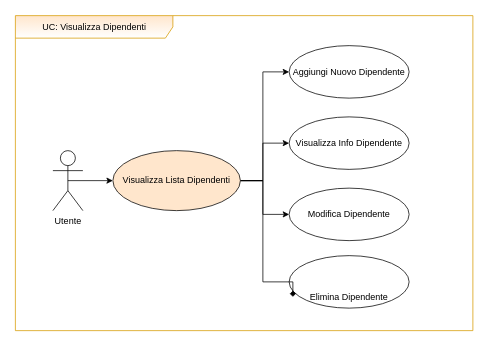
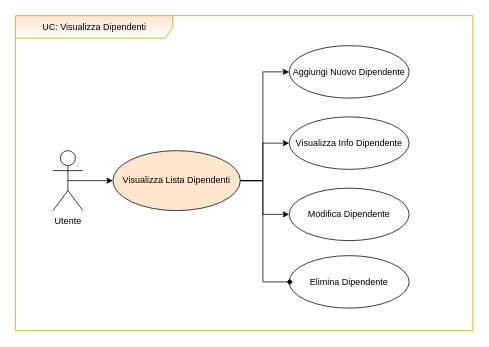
(349, 297) -> (349, 282)
